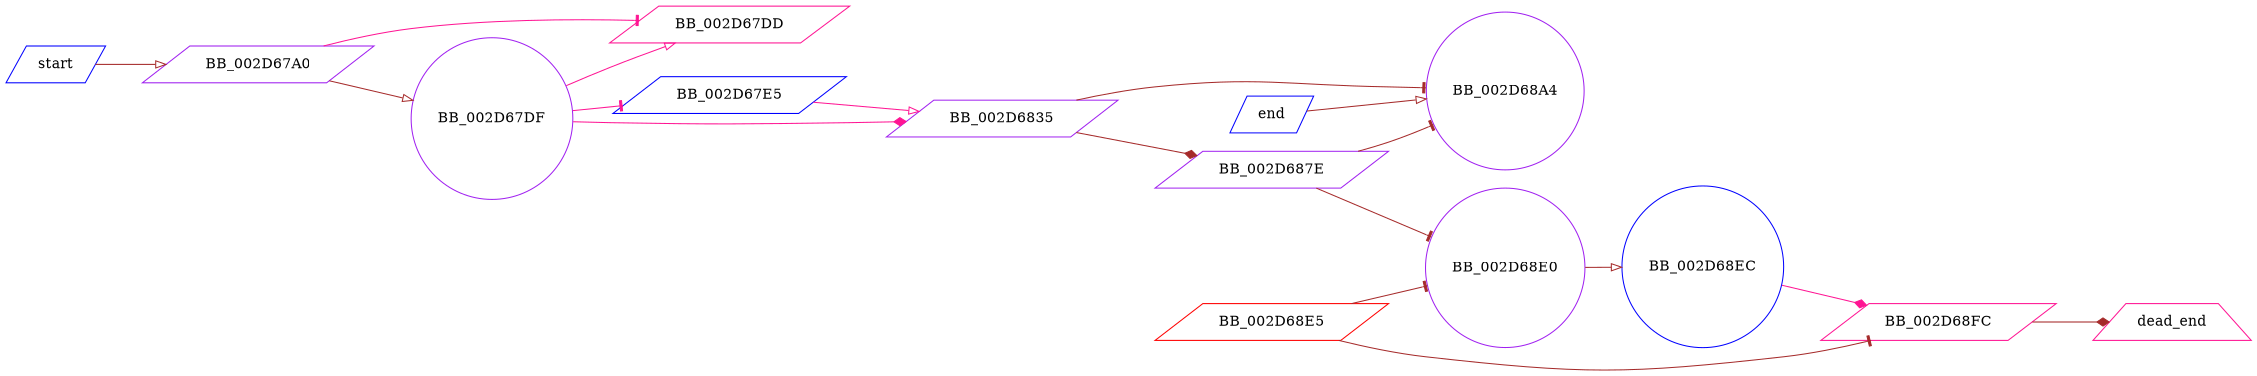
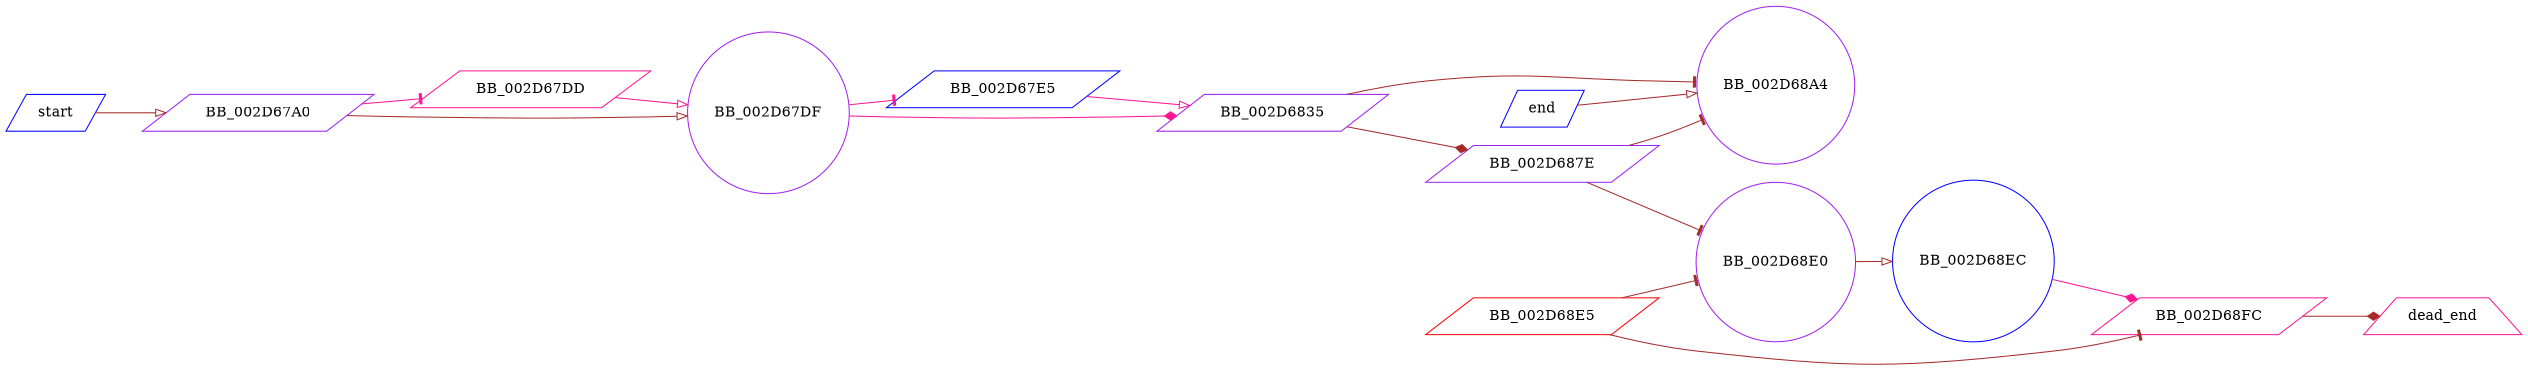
(615, 65) -> (646, 101)
